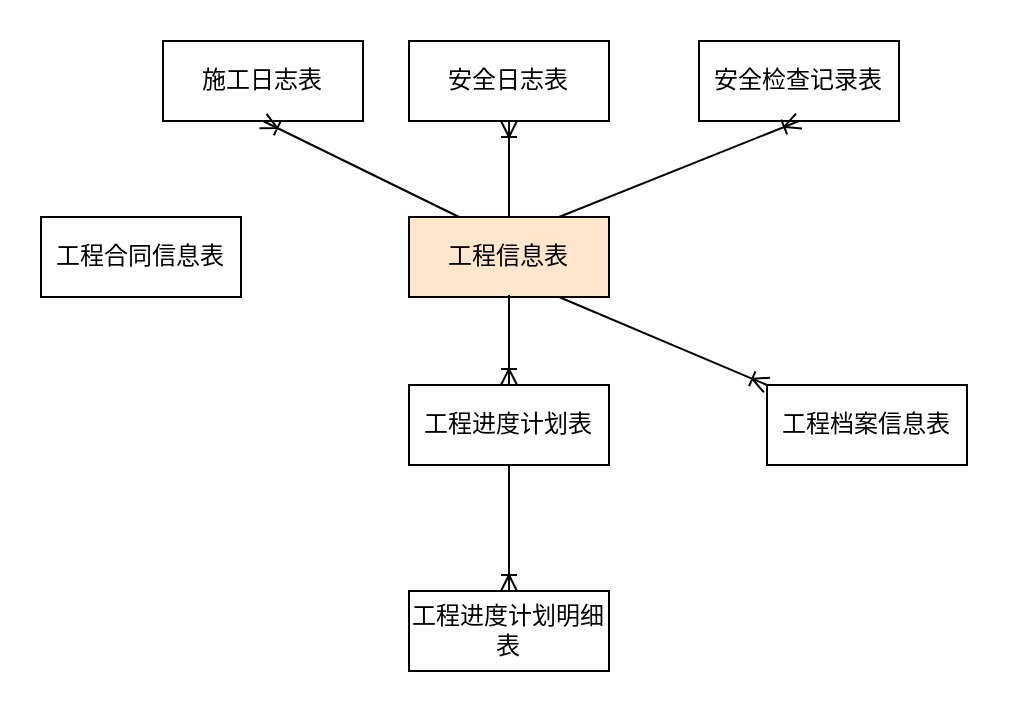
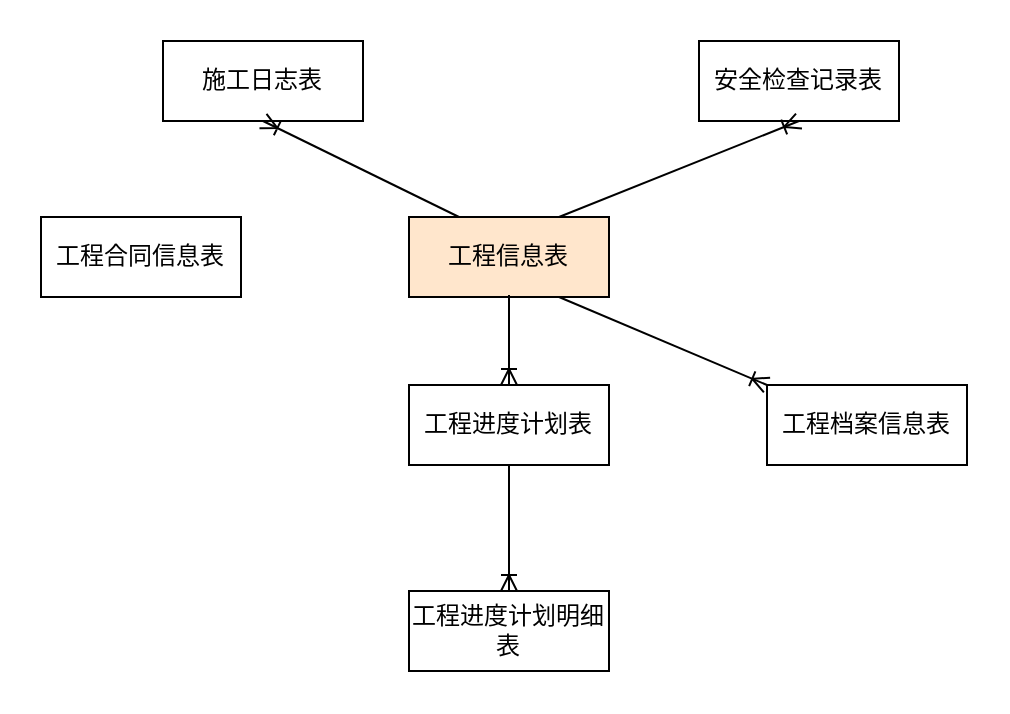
(509, 81) -> none
(509, 169) -> none
